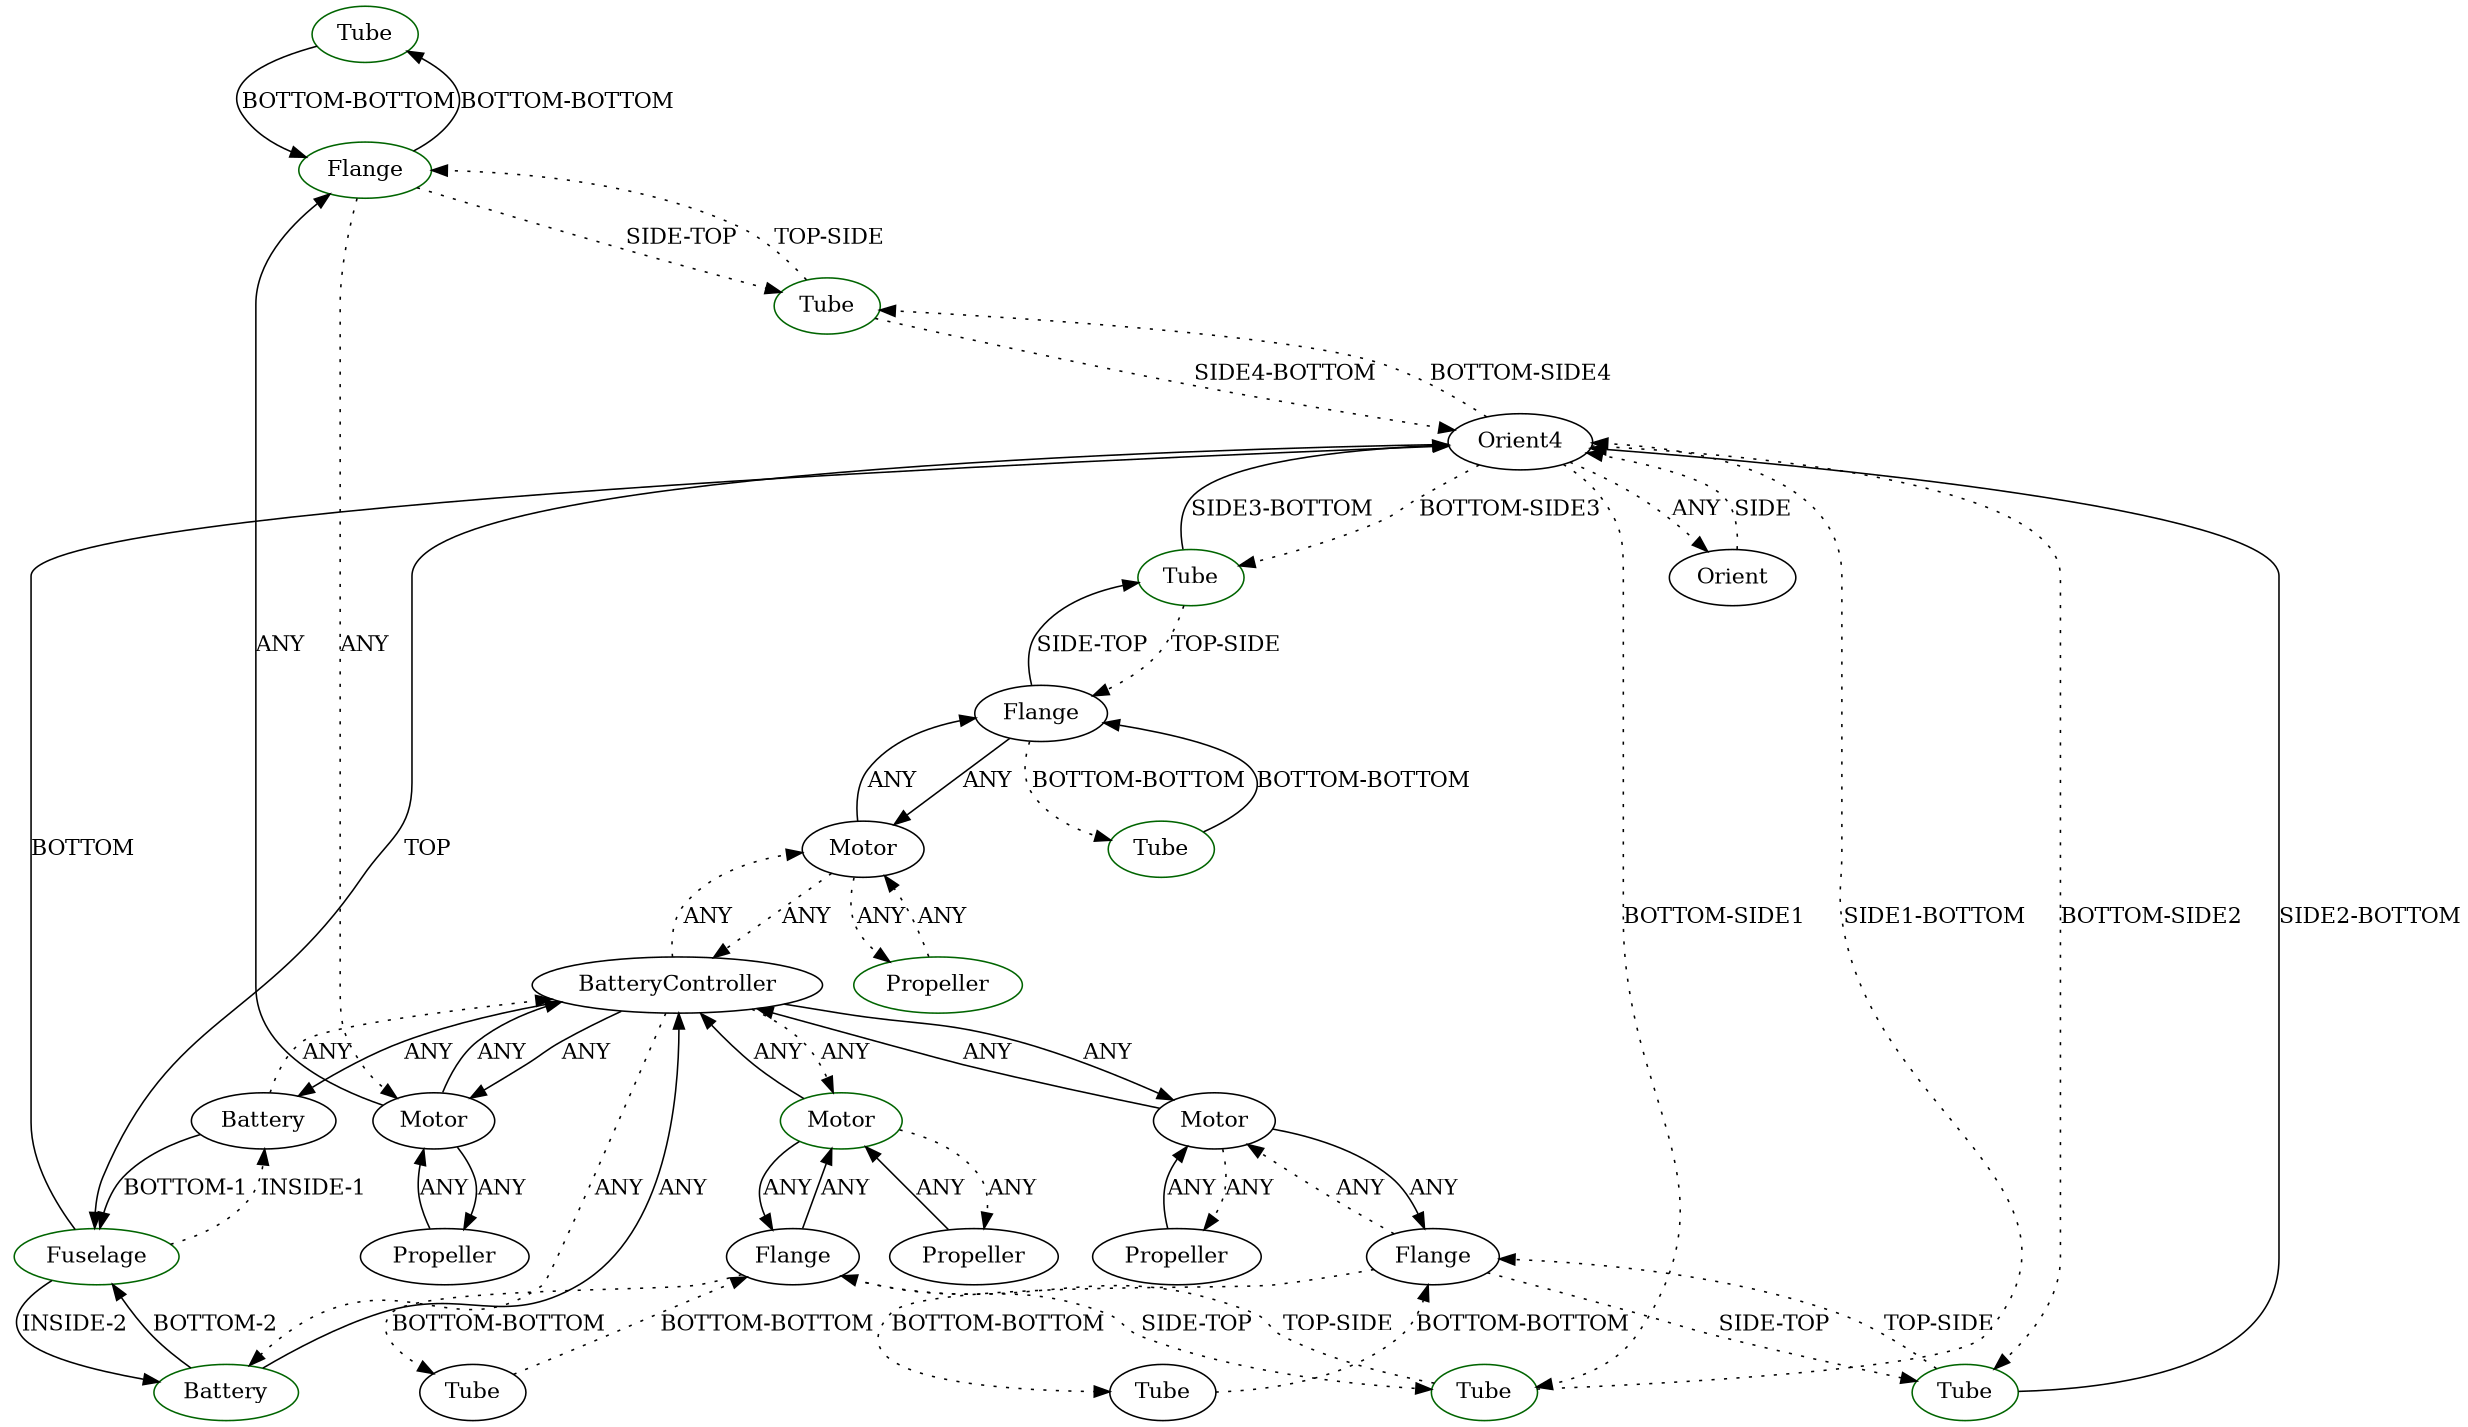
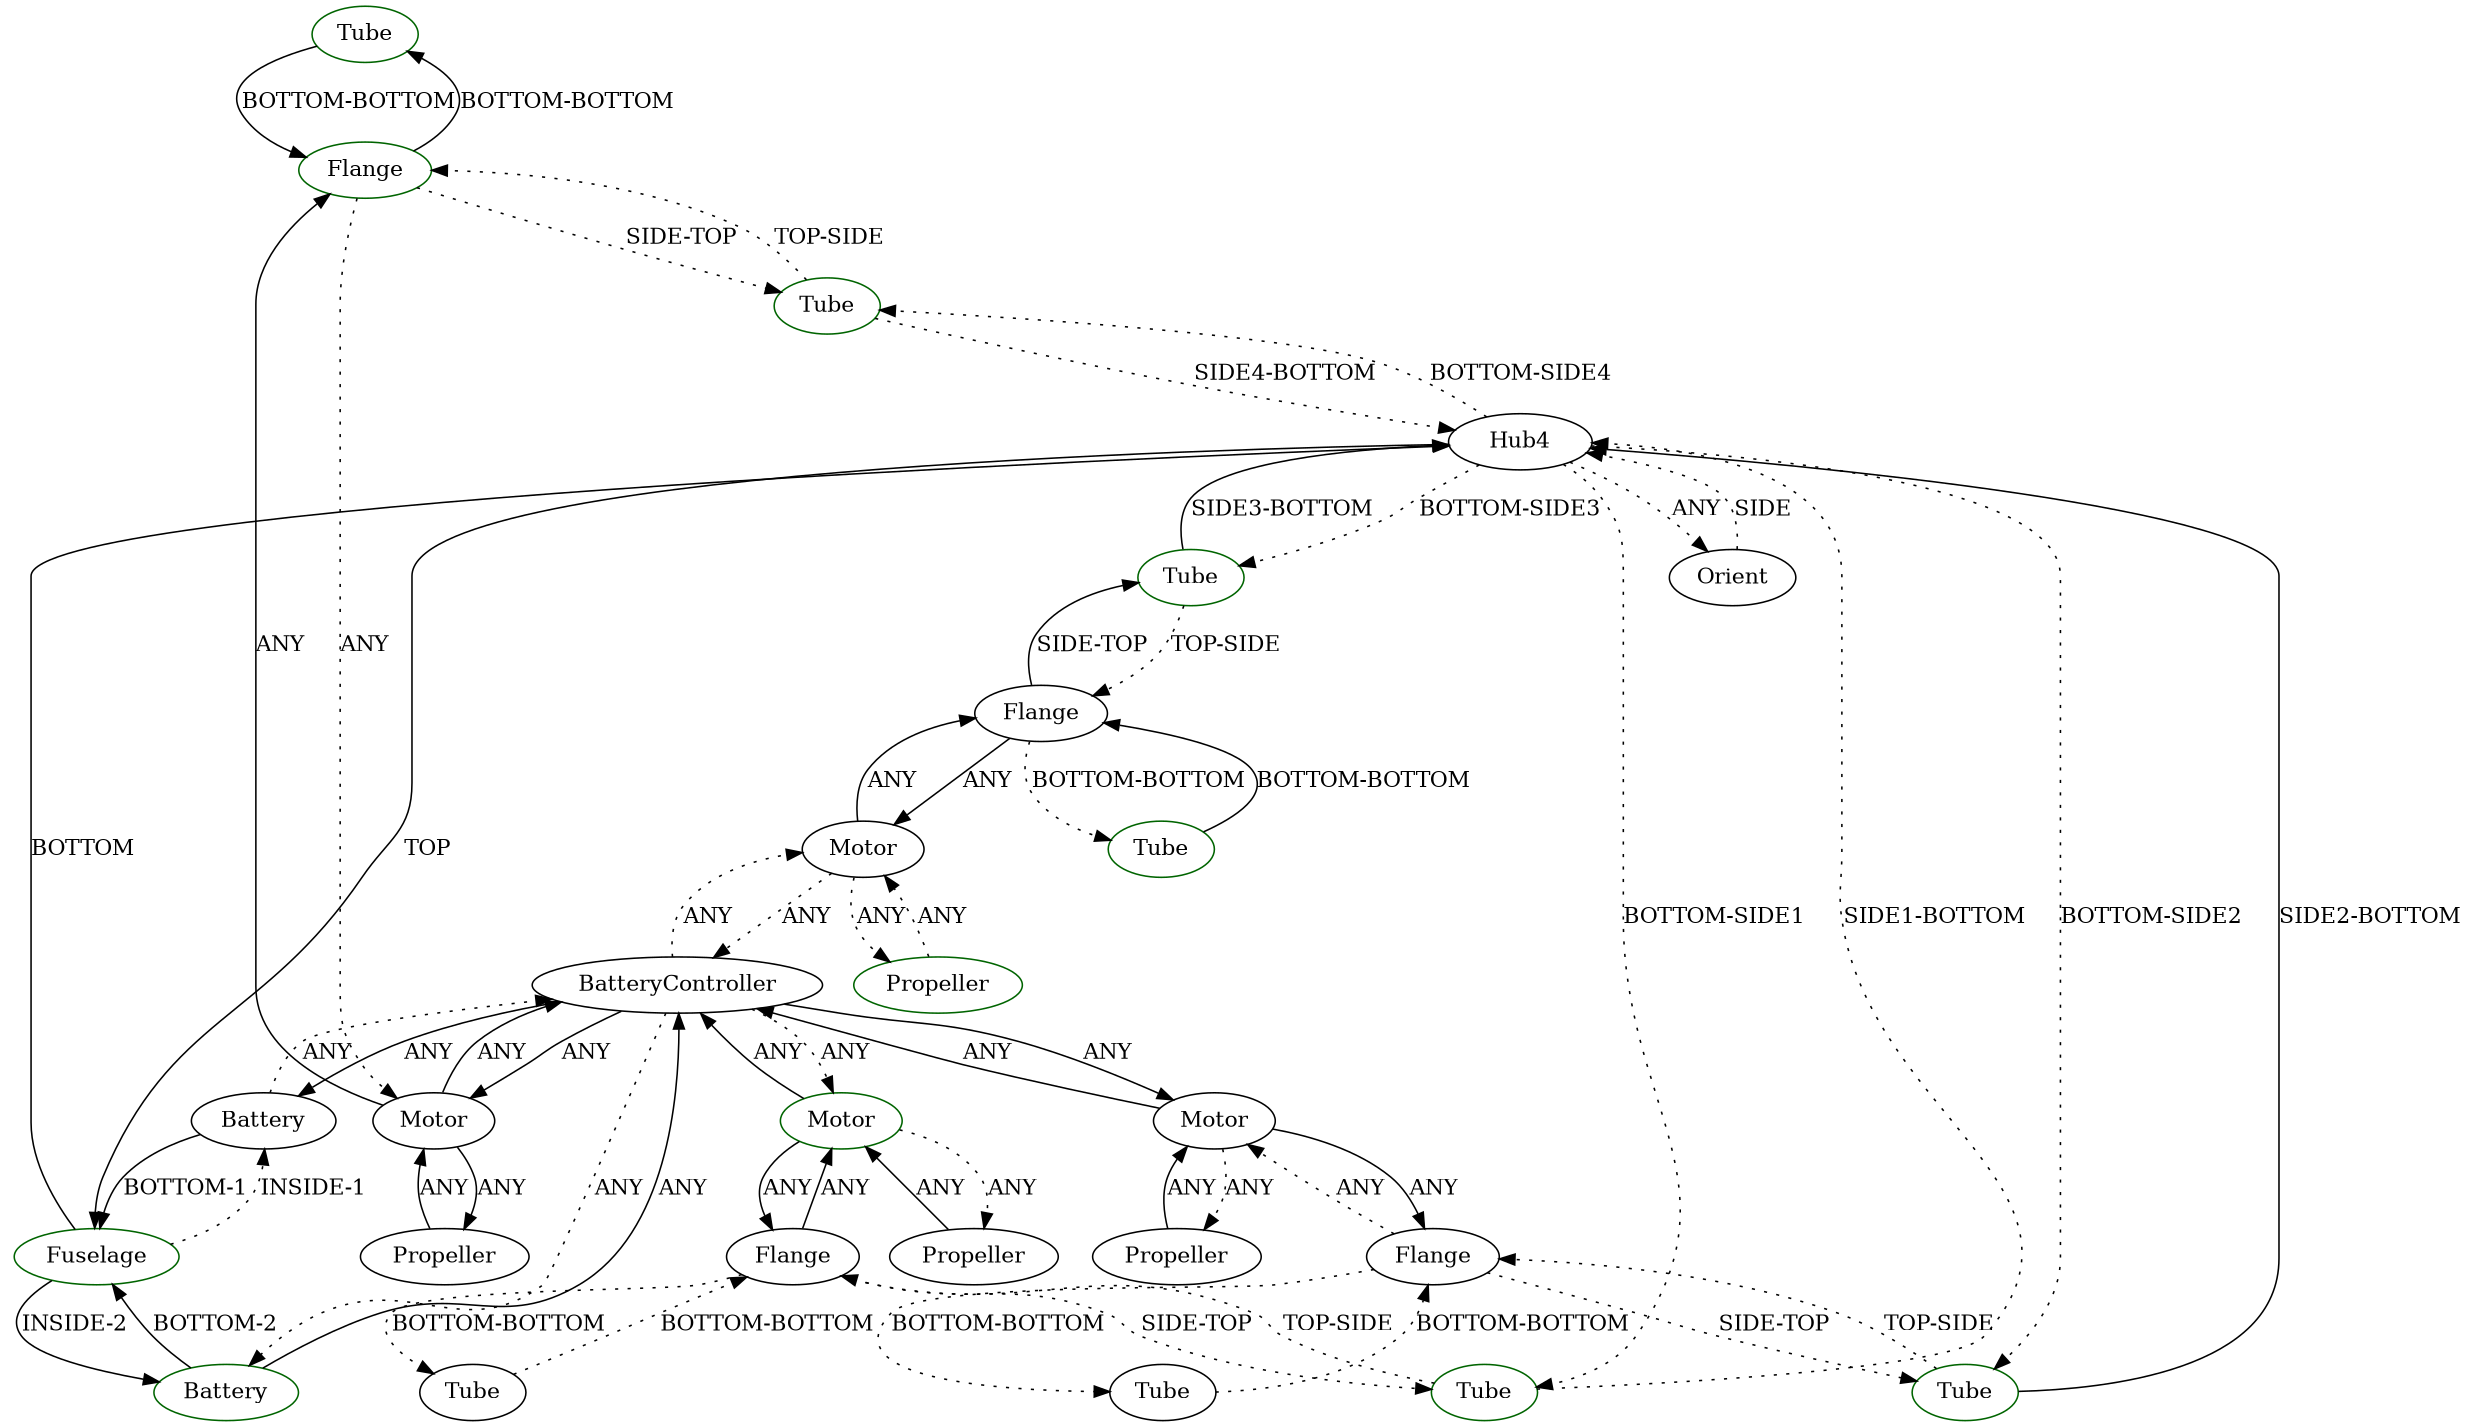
(1520, 442) -> (1520, 442)
